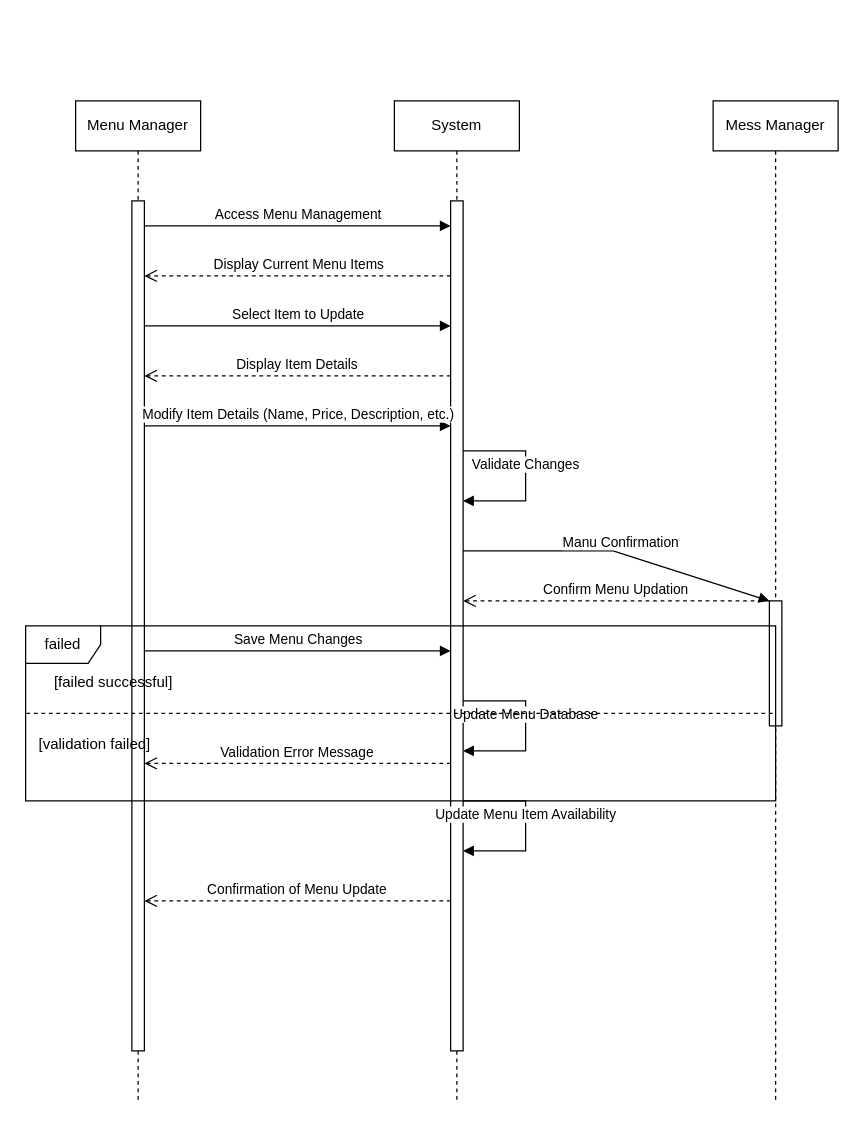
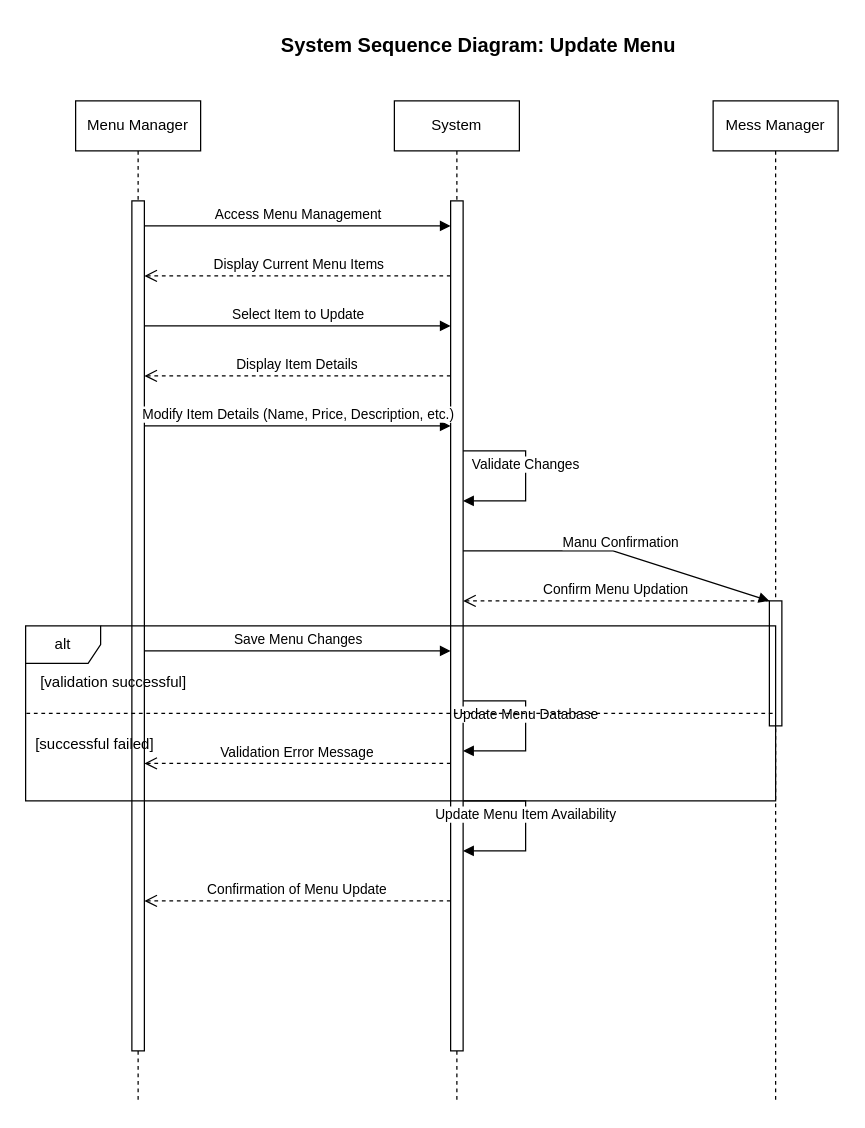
none -> (479, 44)
(63, 644) -> (63, 644)
(114, 682) -> (114, 682)
(95, 744) -> (95, 744)
